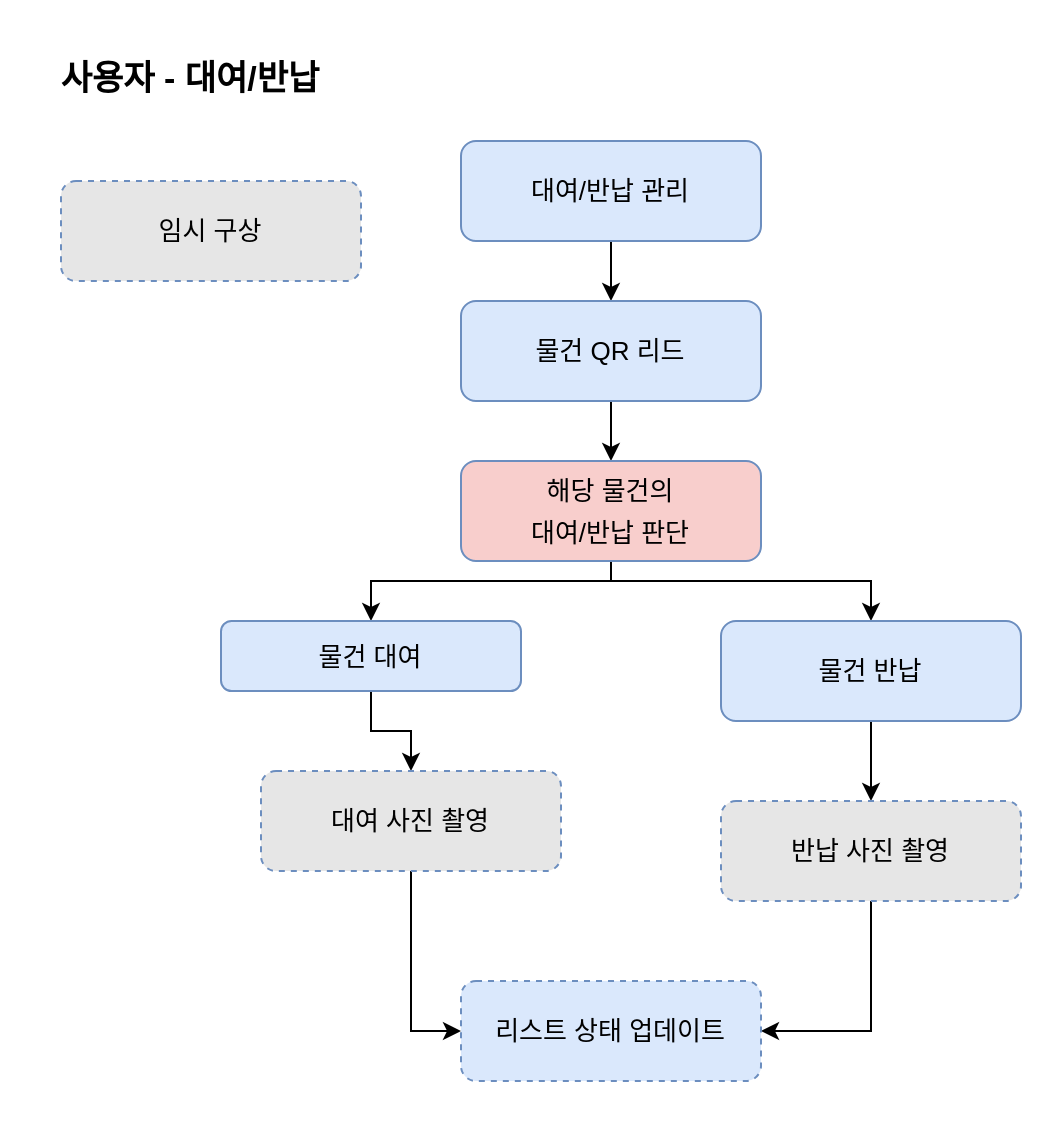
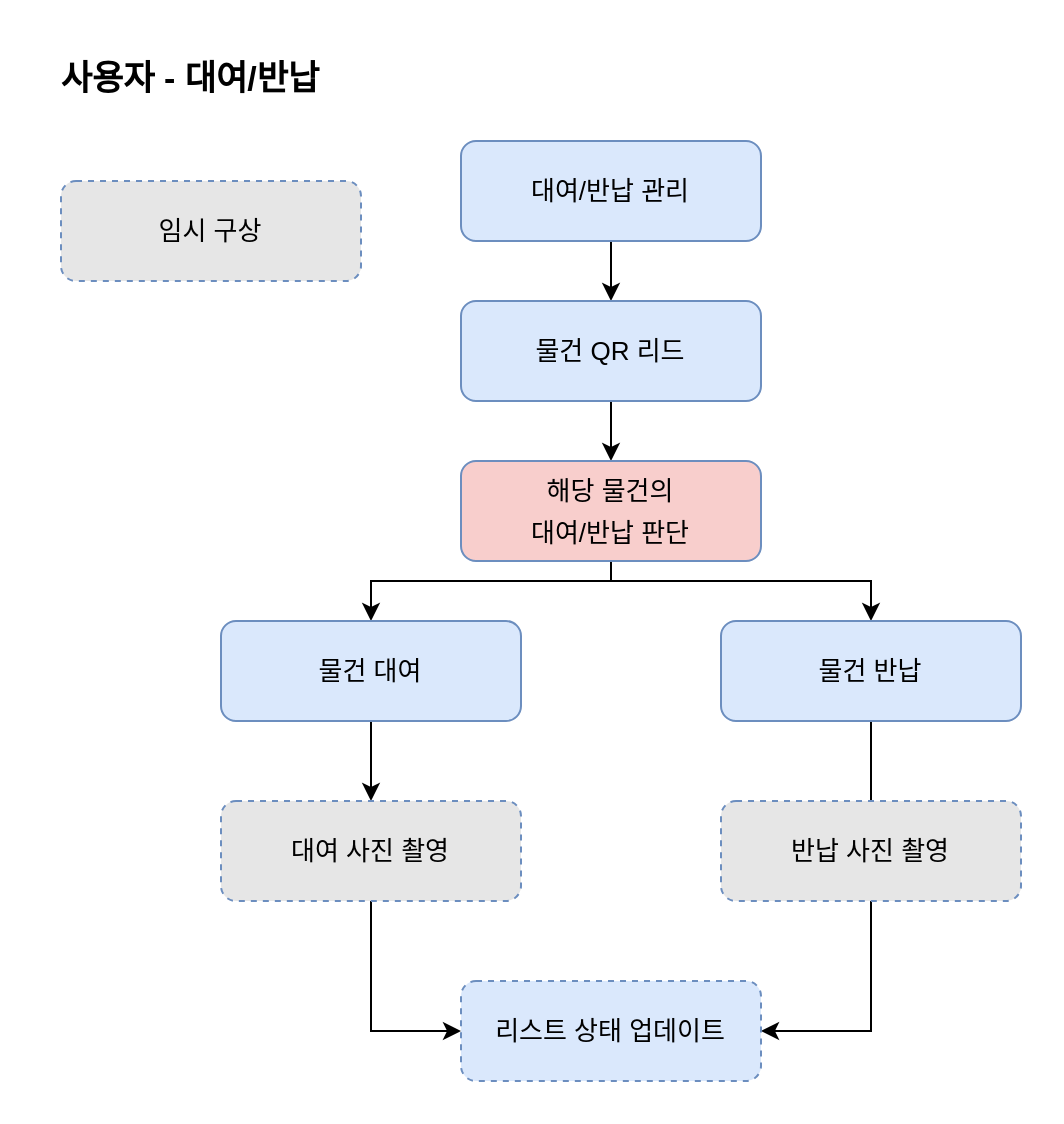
(371, 656) -> (371, 671)
(871, 786) -> (871, 791)
(411, 821) -> (371, 851)
